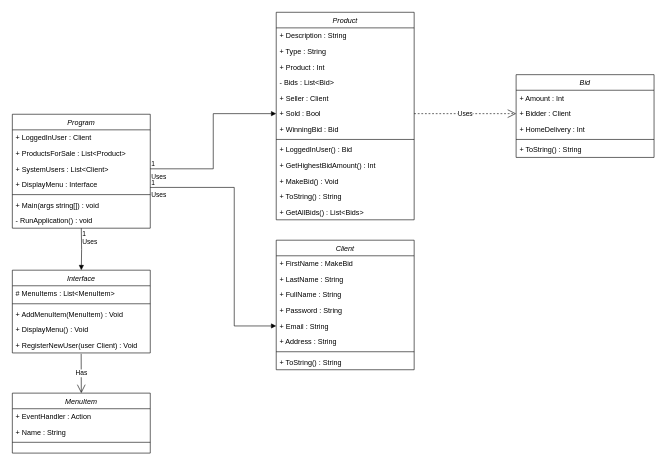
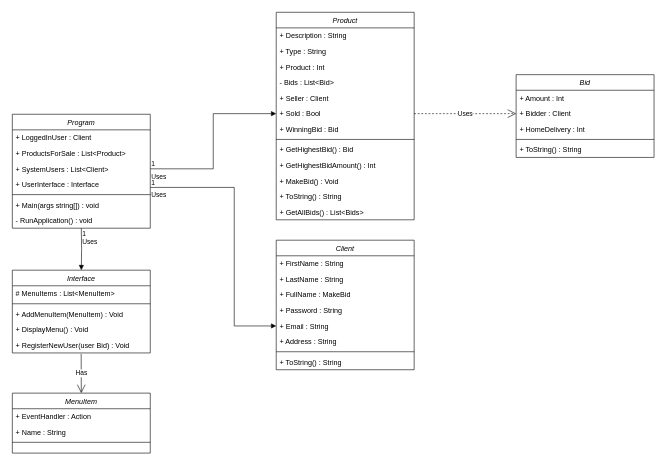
(319, 150) -> (319, 150)
(60, 185) -> (66, 185)
(316, 264) -> (314, 264)
(311, 295) -> (313, 295)
(82, 346) -> (77, 346)
